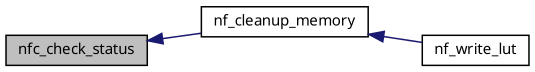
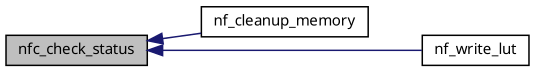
(403, 40) -> (292, 50)
